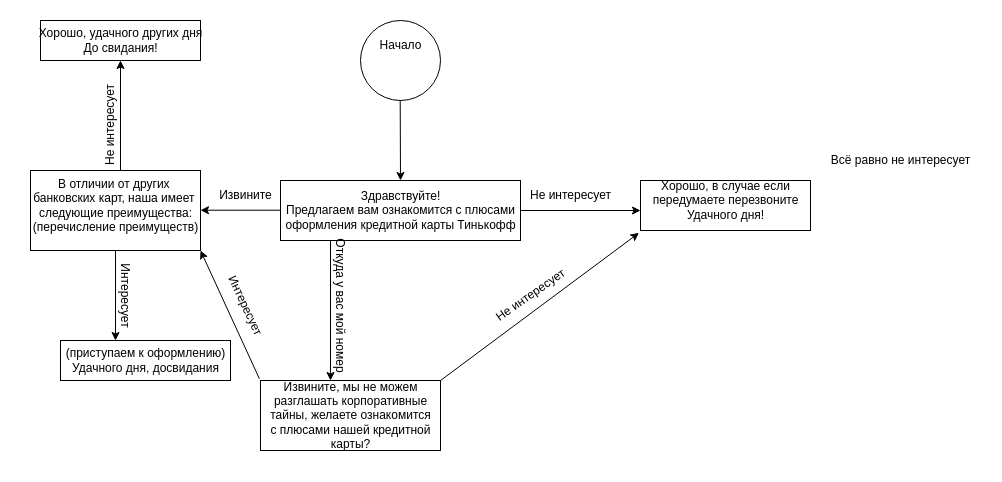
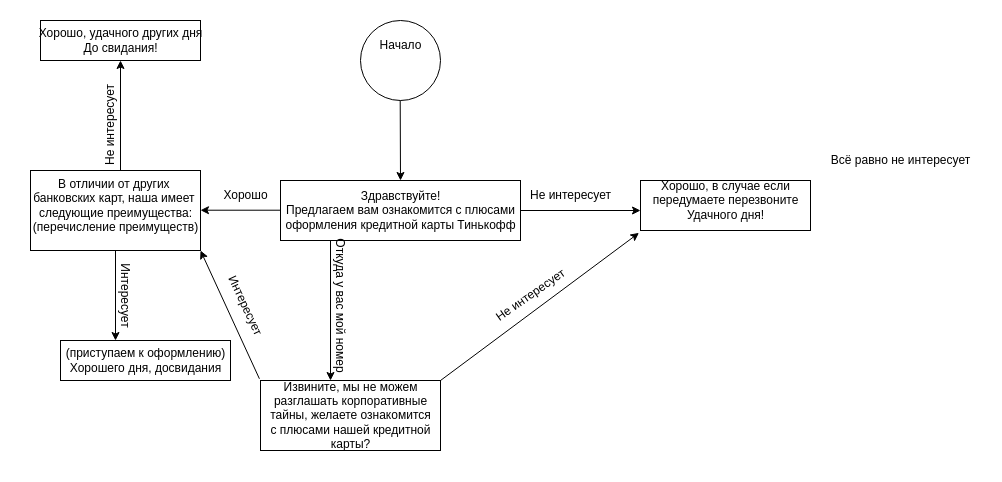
(246, 196) -> (246, 196)
(146, 361) -> (146, 361)
